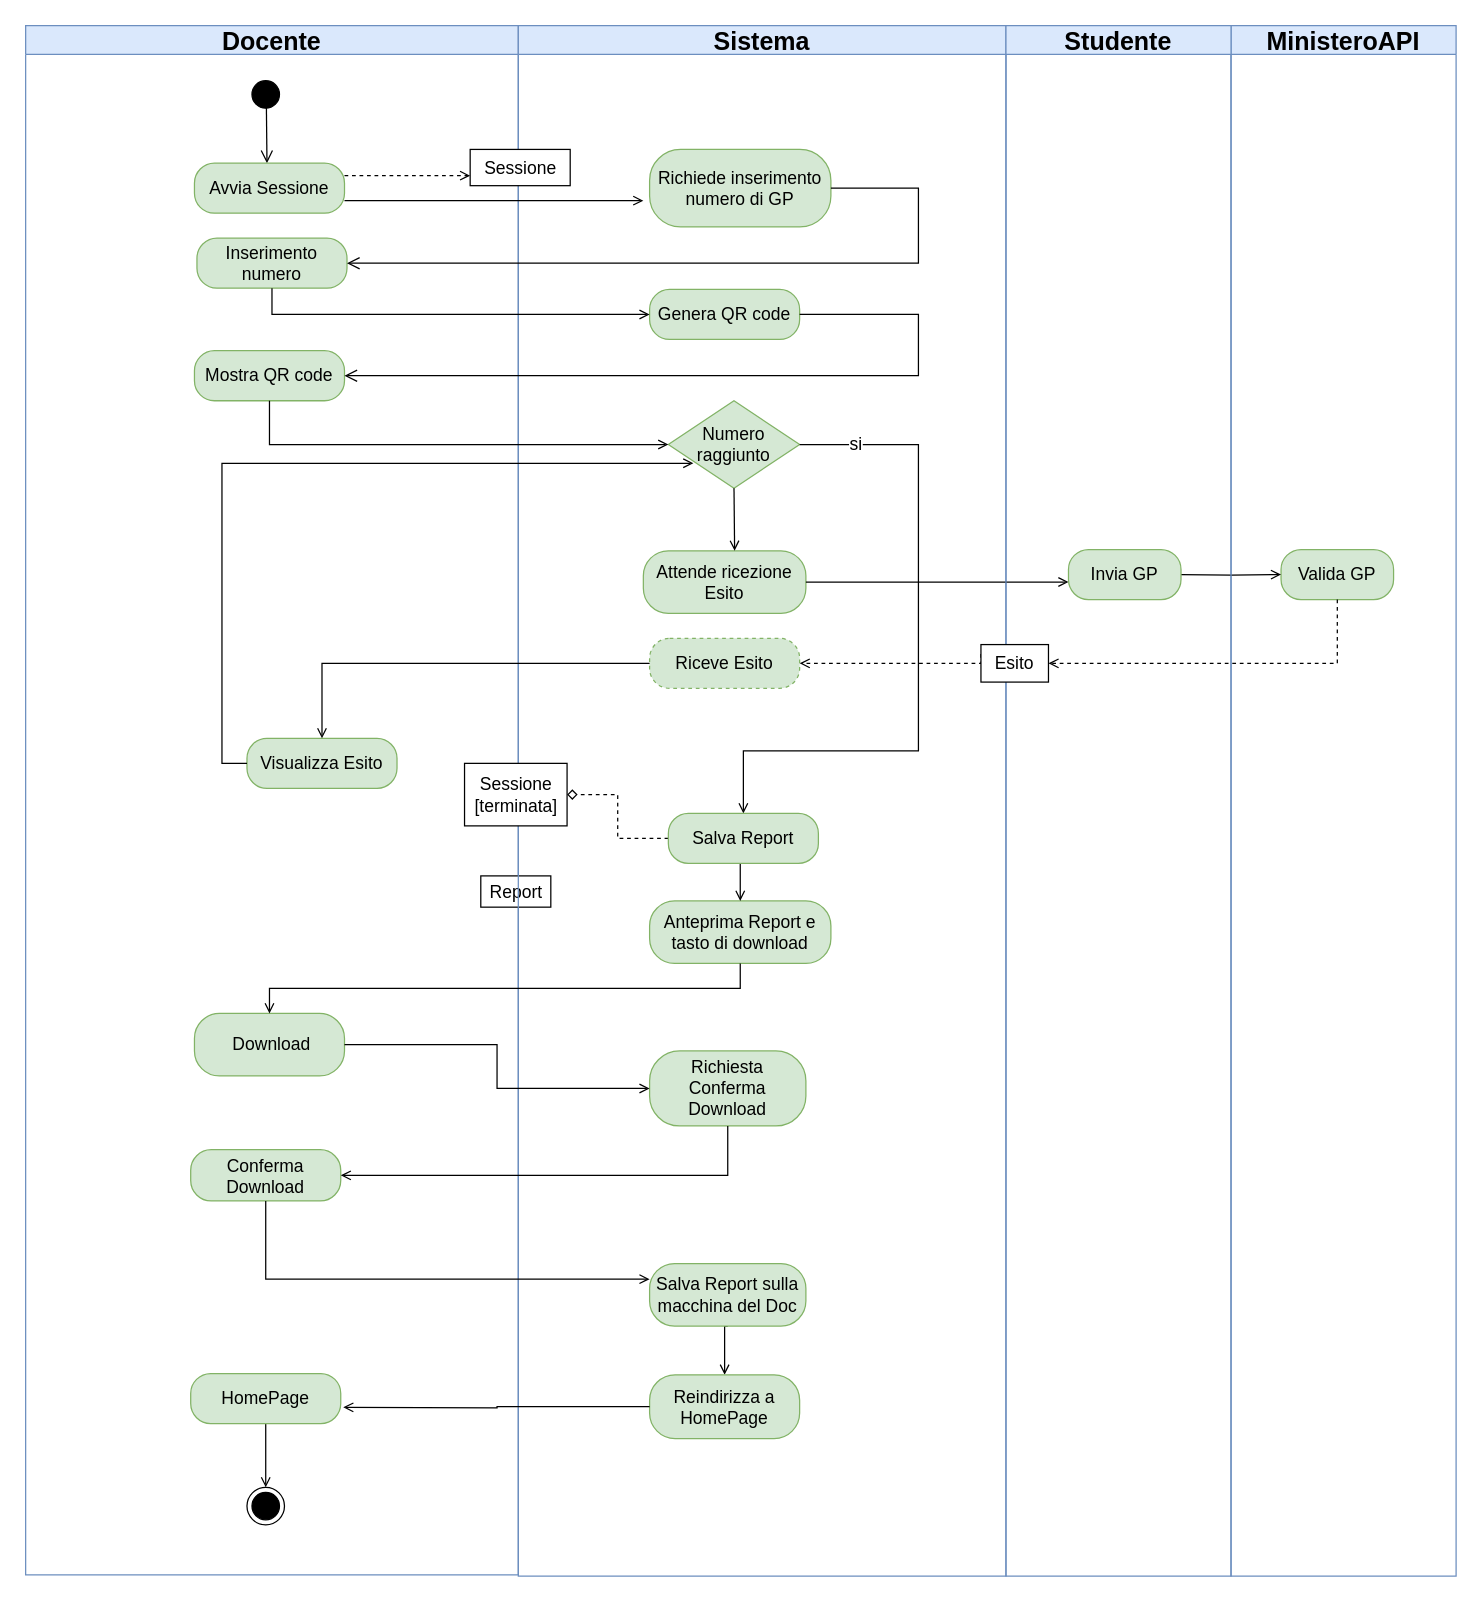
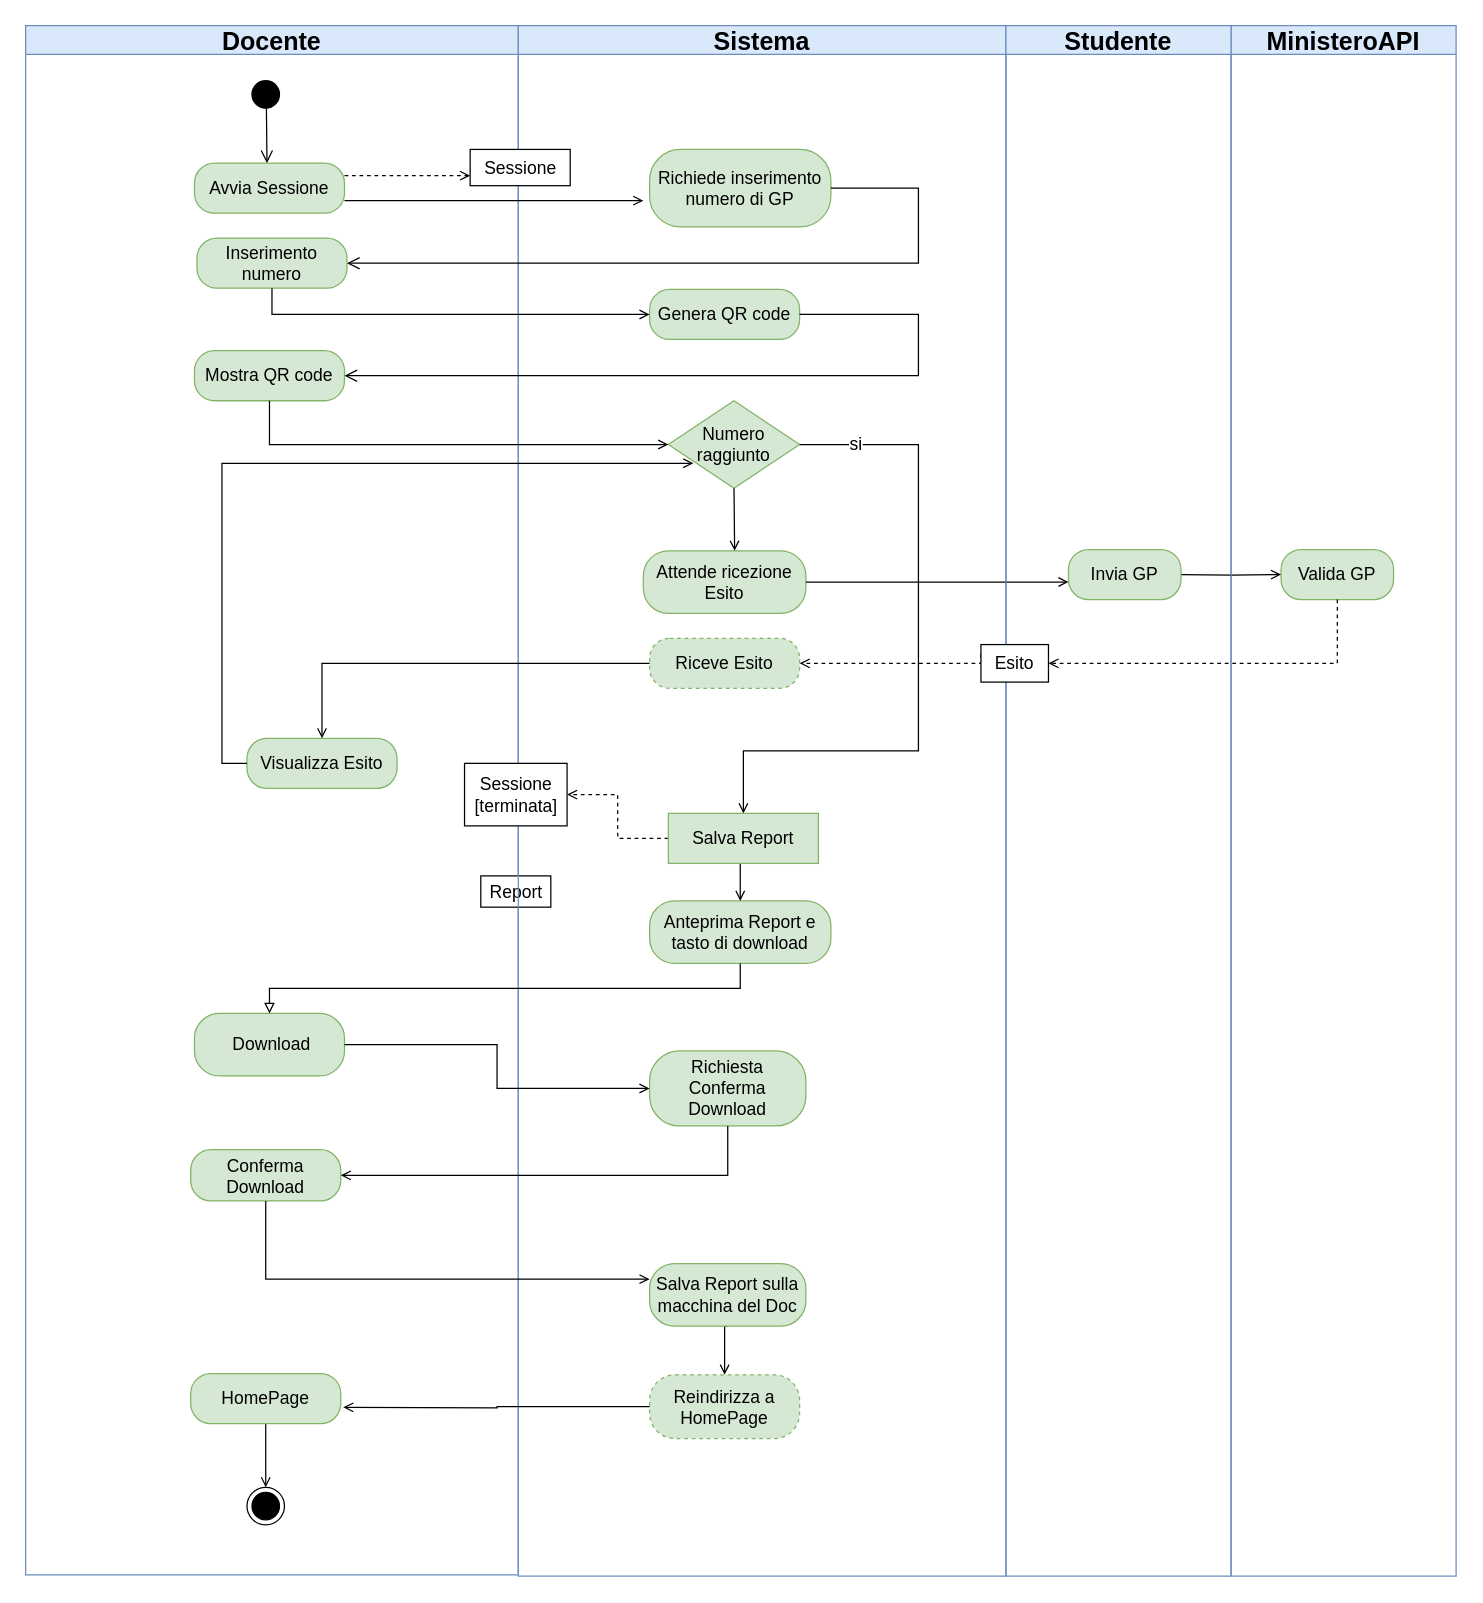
(578, 794) -> (574, 794)
(743, 838) -> (743, 838)
(269, 1005) -> (269, 1002)
(724, 1406) -> (724, 1406)
